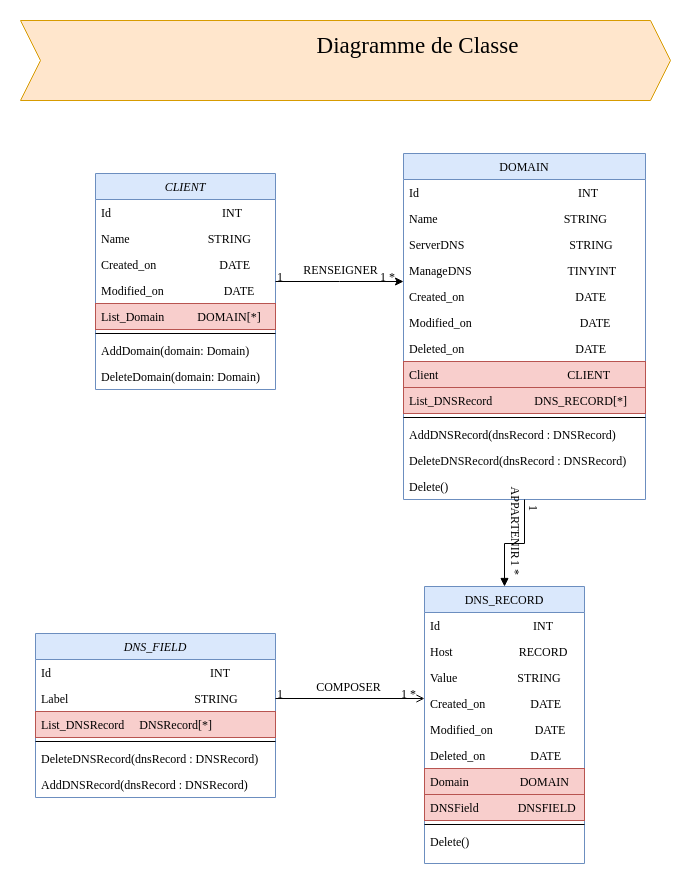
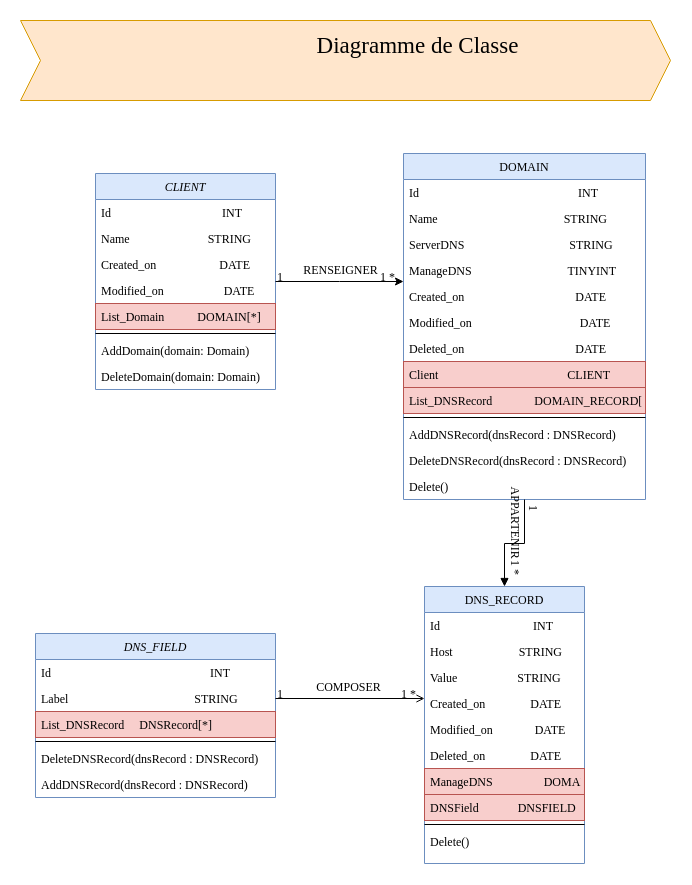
(534, 401) -> (544, 401)
(520, 652) -> (520, 652)
(513, 782) -> (525, 782)
